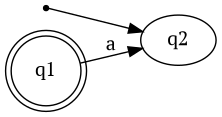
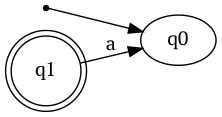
(178, 40) -> (178, 40)
